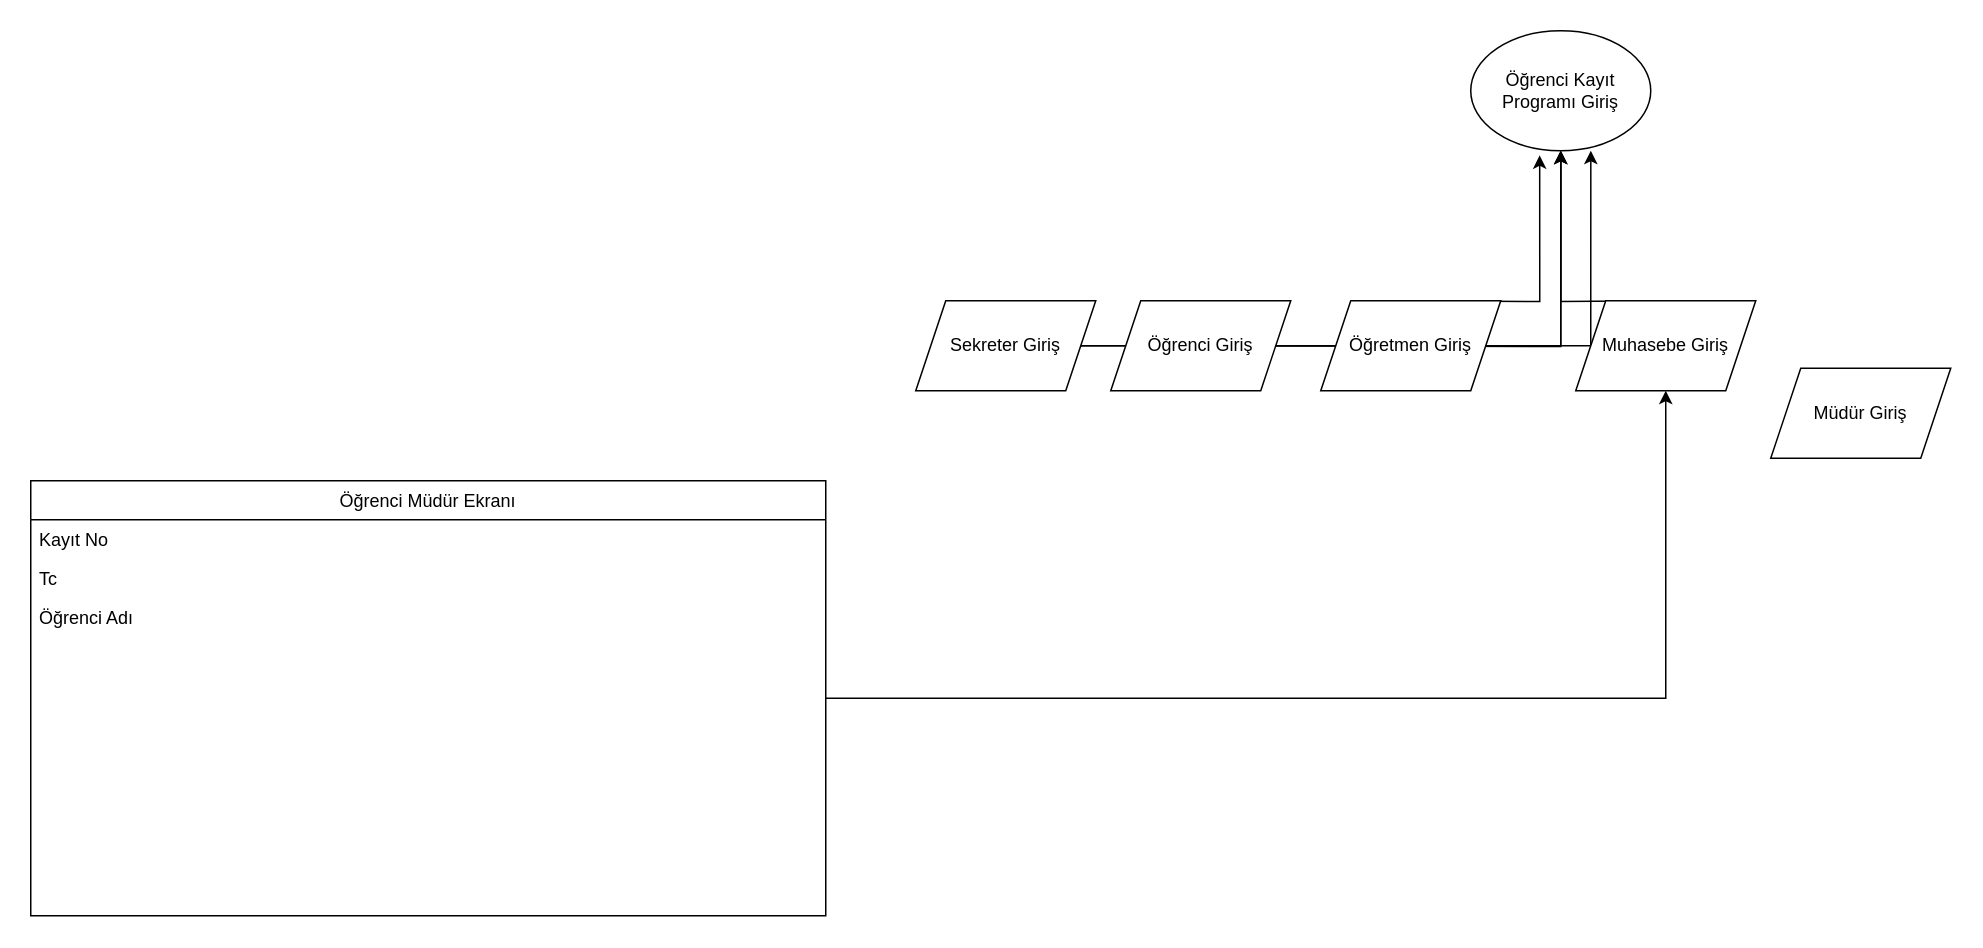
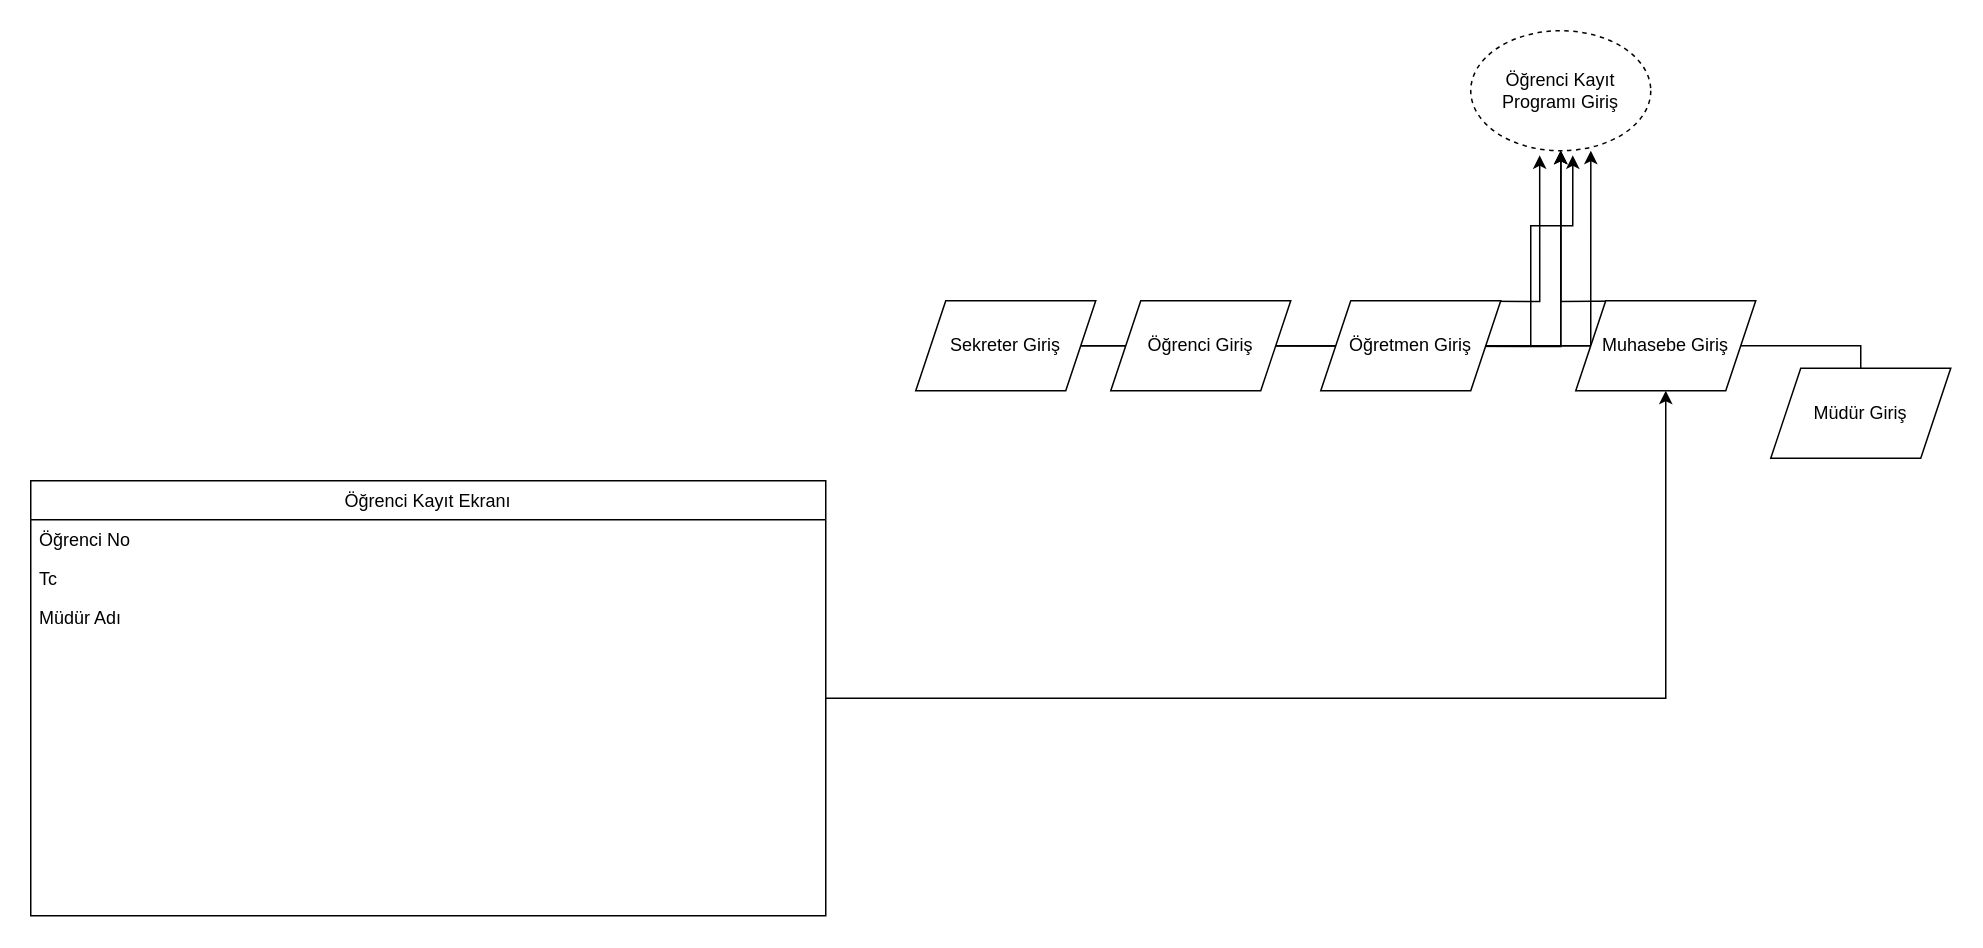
(1561, 91) -> (1561, 91)
none -> (1531, 234)
(428, 501) -> (428, 501)
(77, 540) -> (85, 540)
(90, 618) -> (82, 618)
